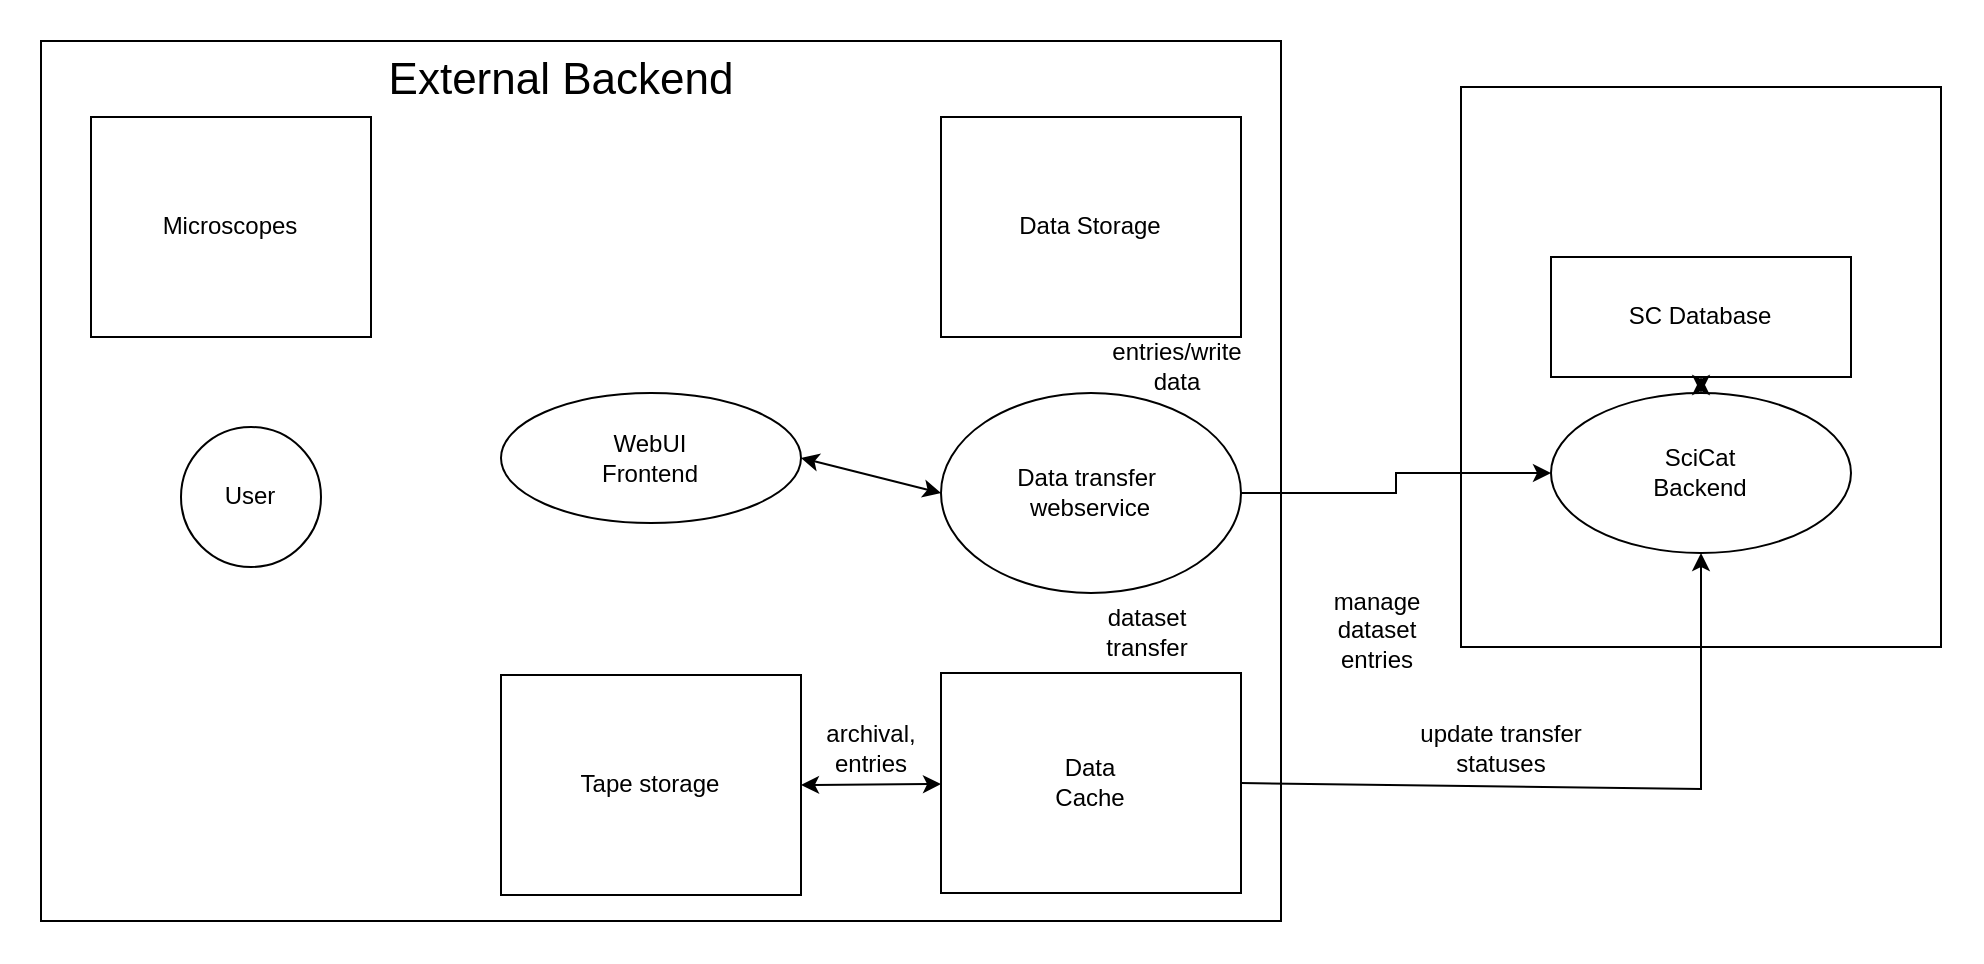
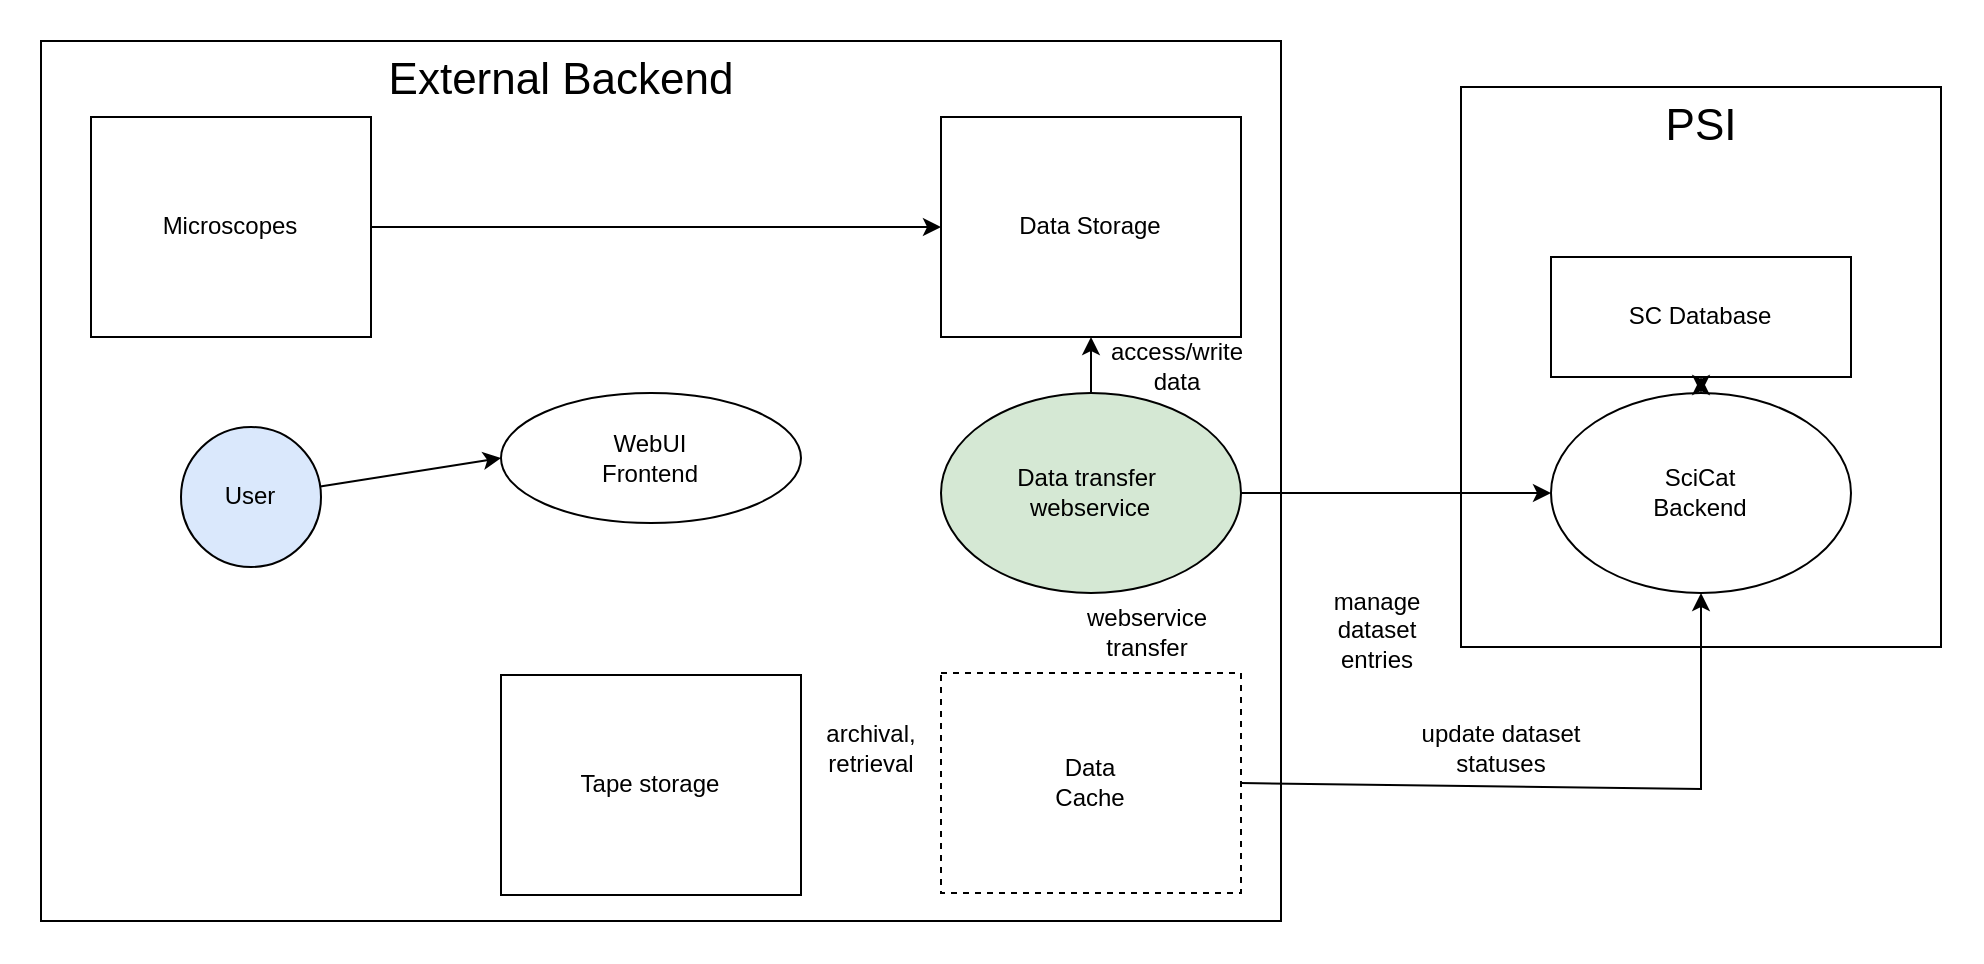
none -> (1701, 127)
none -> (649, 227)
(1178, 367) -> (1178, 367)
none -> (1091, 372)
none -> (404, 473)
(1701, 473) -> (1701, 493)
(871, 476) -> none
(1091, 493) -> (1091, 493)
(251, 497) -> (251, 497)
(1148, 633) -> (1148, 633)
(872, 749) -> (872, 749)
(1502, 749) -> (1502, 749)
(1091, 783) -> (1091, 783)
(871, 785) -> none
